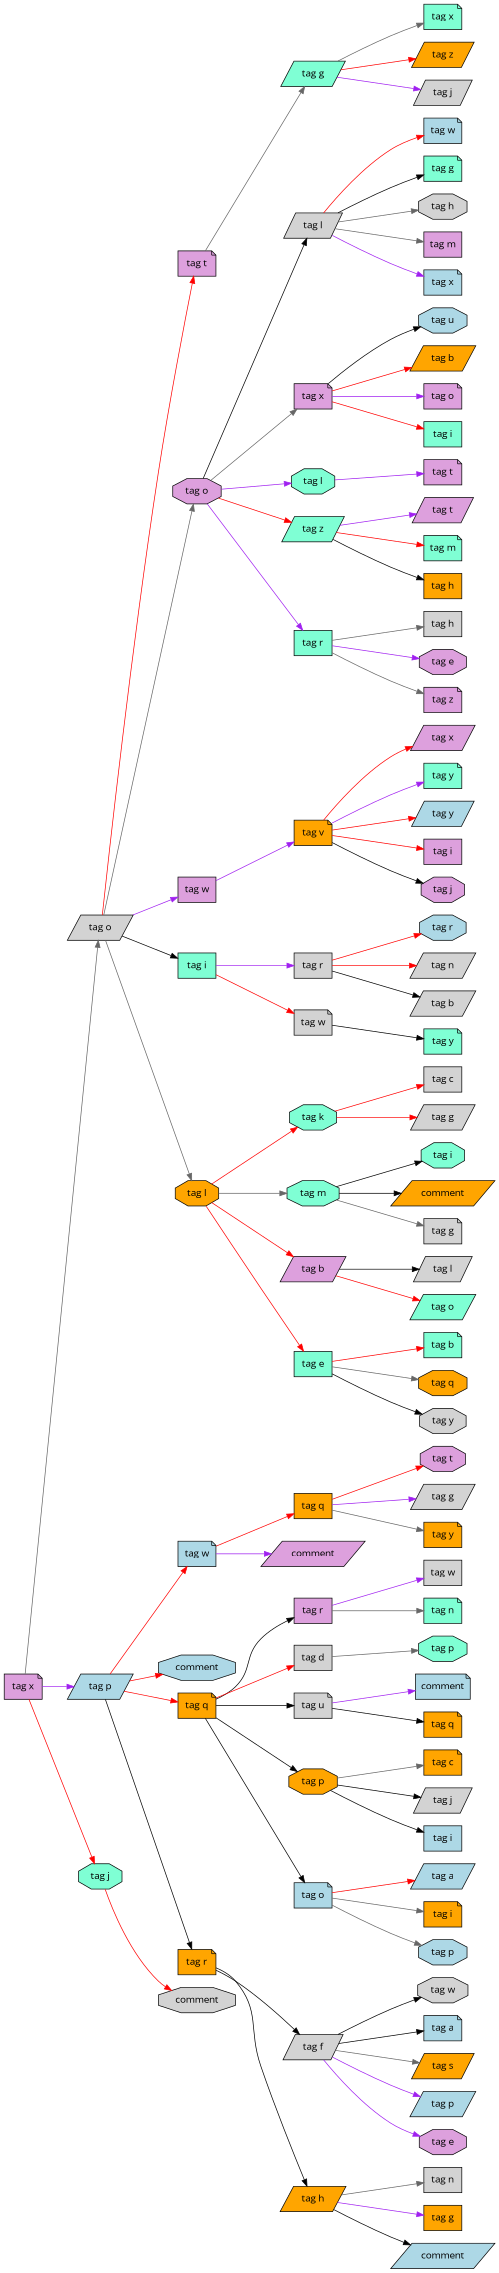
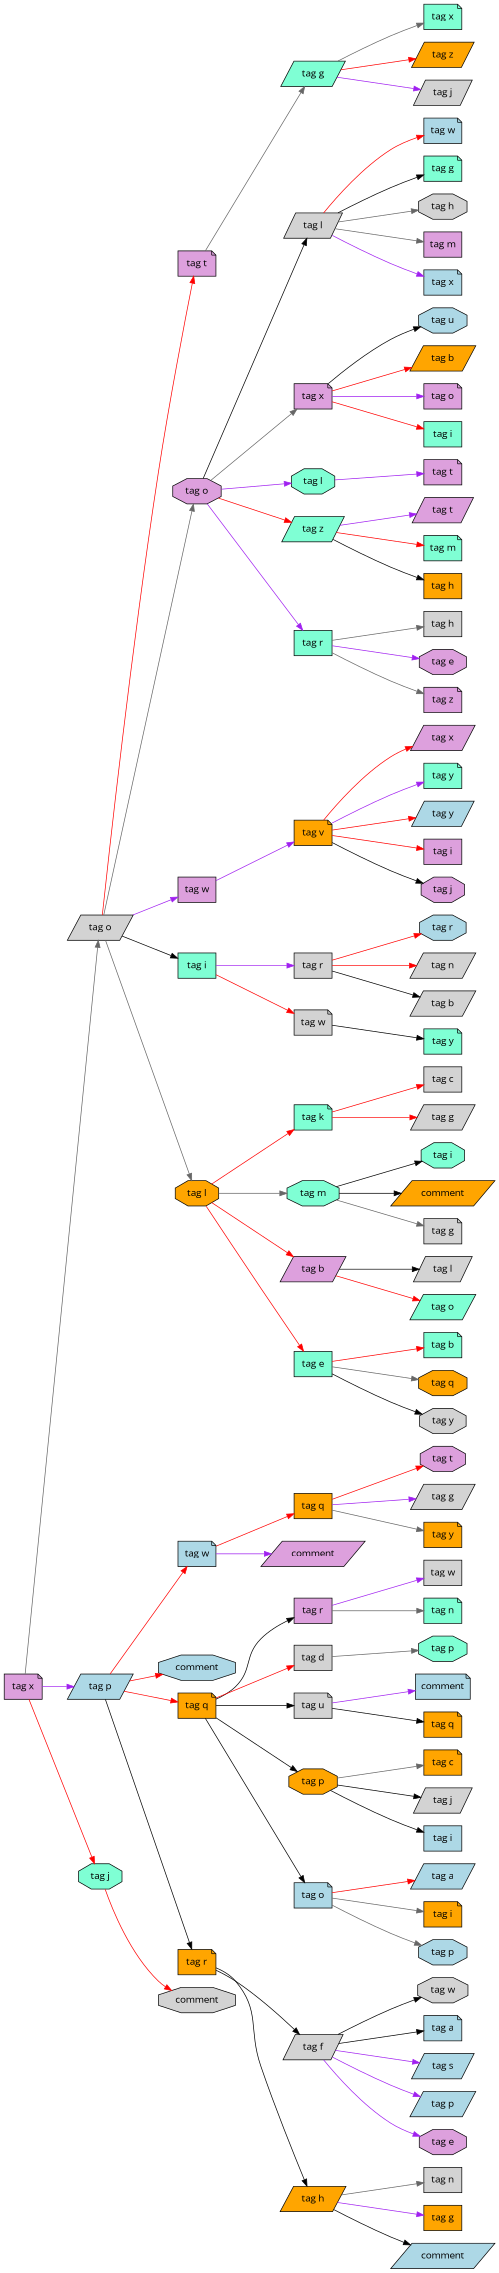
(313, 1117) -> (313, 1117)
(374, 2056) -> (374, 2056)
(443, 2066) -> (443, 2066)
